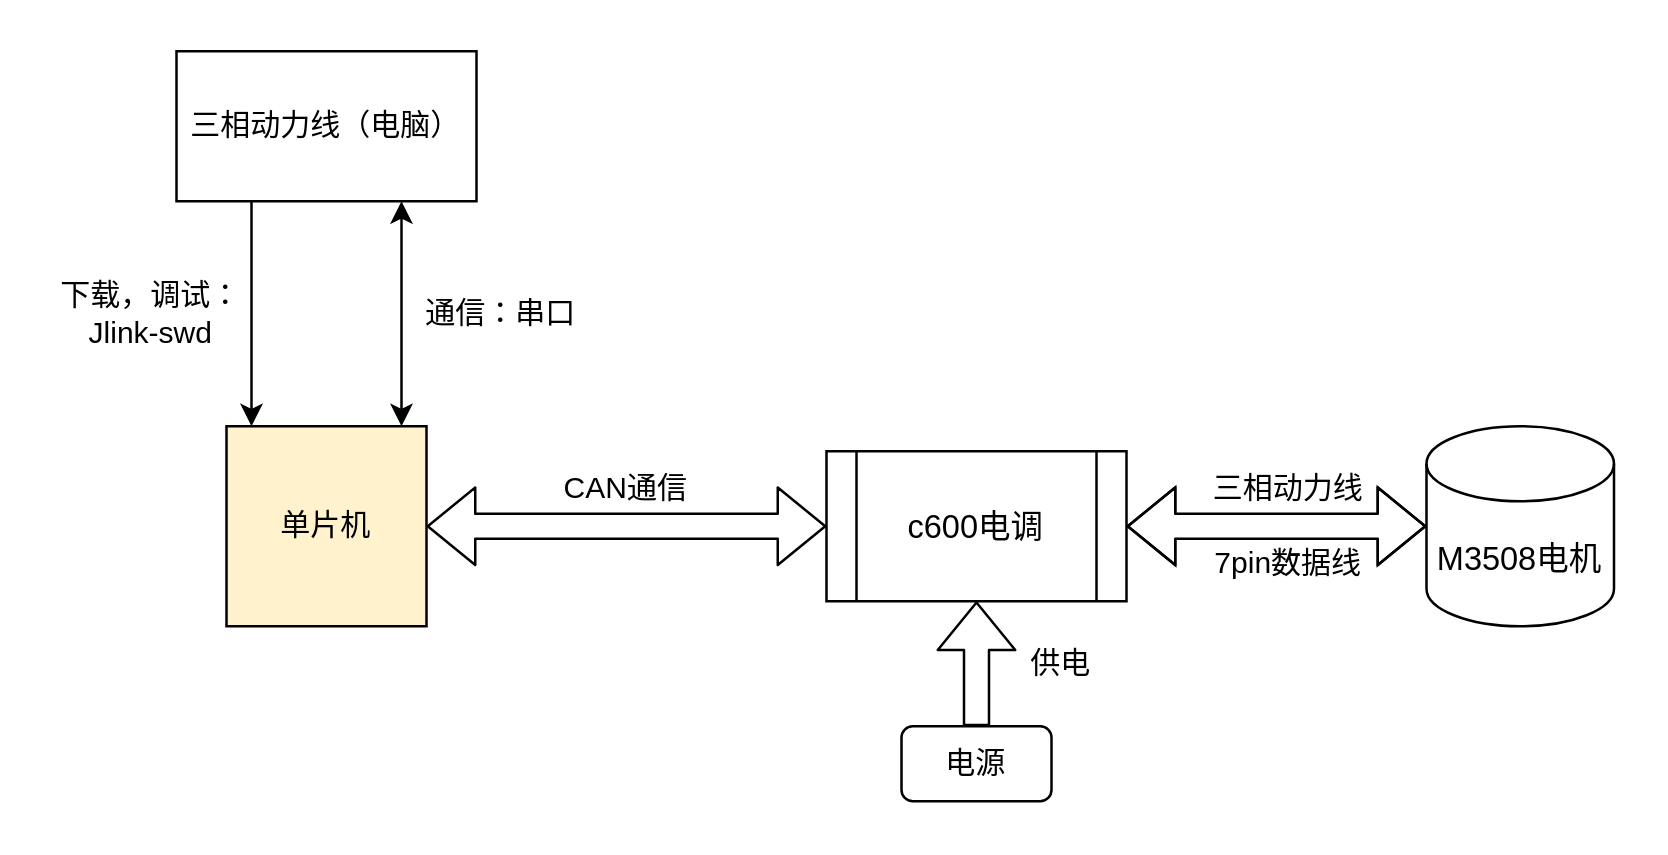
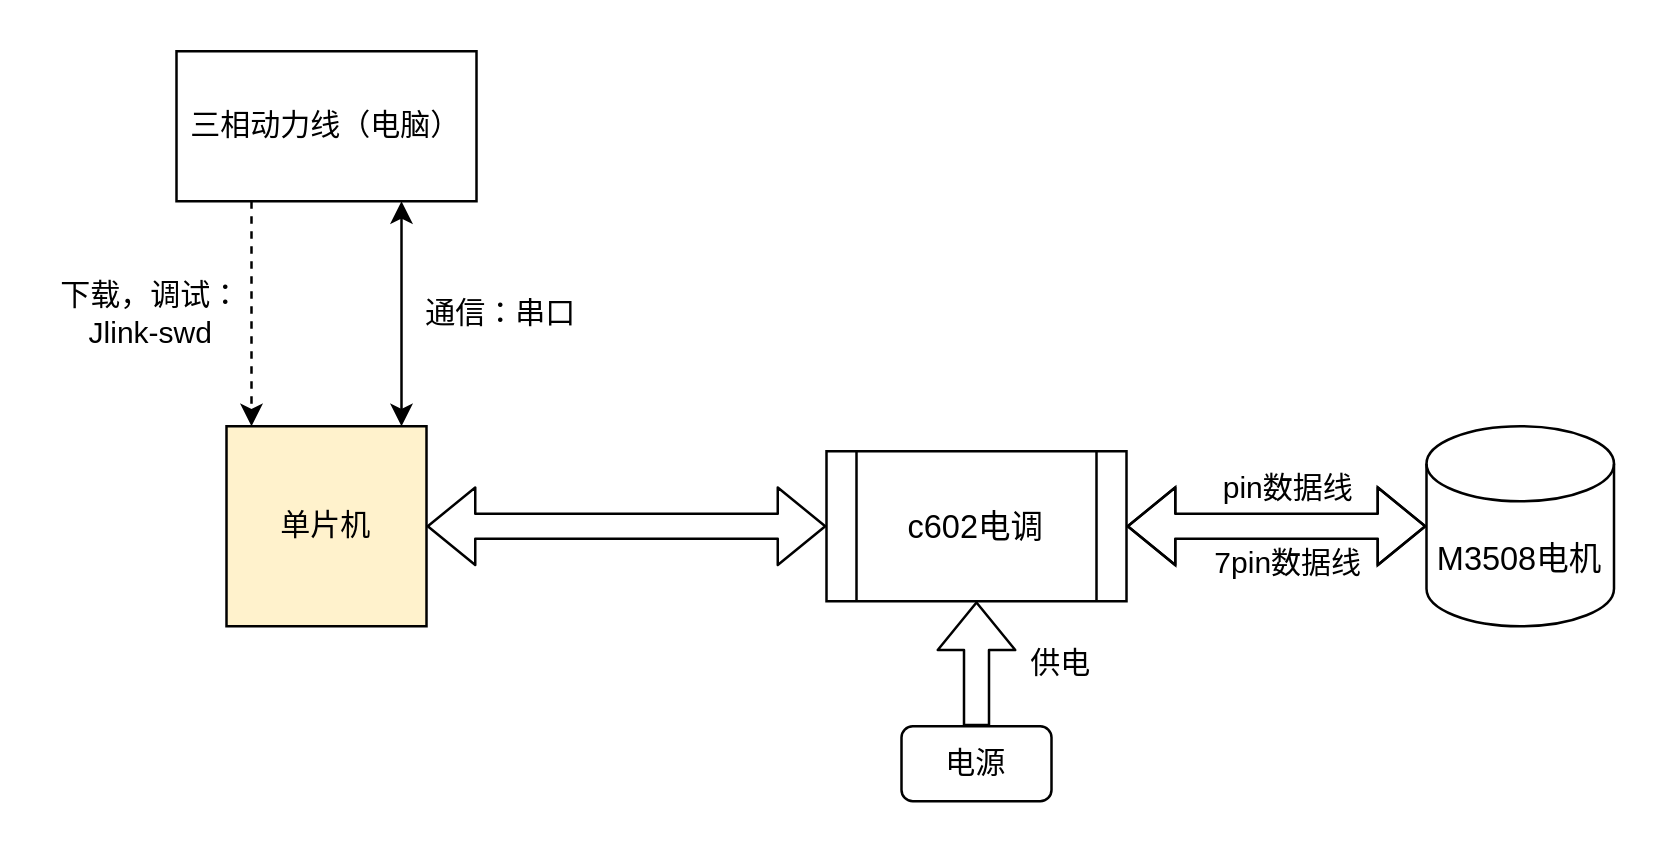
(251, 307) -> (251, 307)
(626, 489) -> none
(1289, 489) -> (1289, 489)
(976, 526) -> (976, 526)
